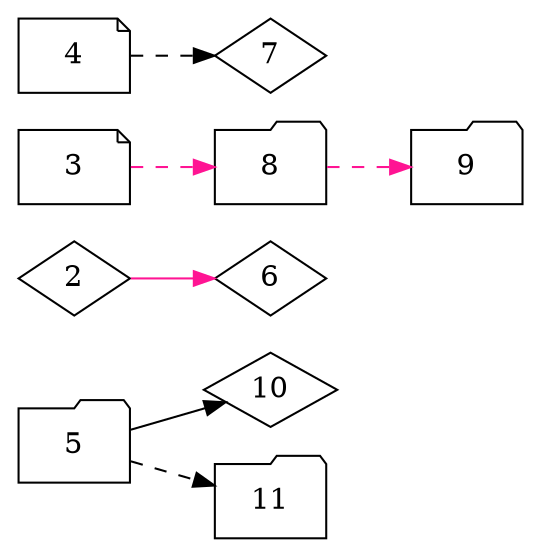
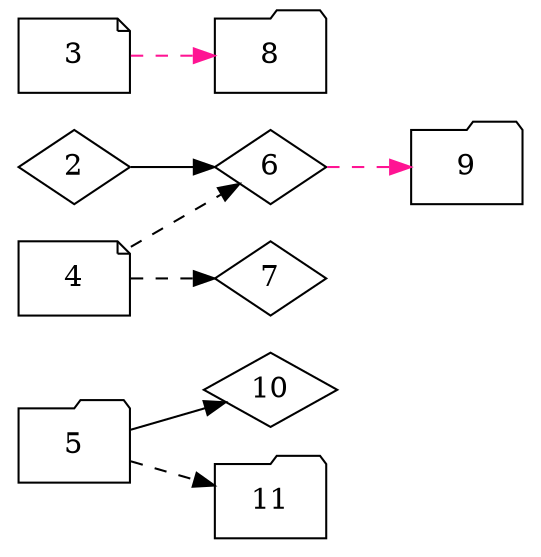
(358, 167) -> (358, 167)
none -> (176, 221)
(162, 278) -> (162, 167)
